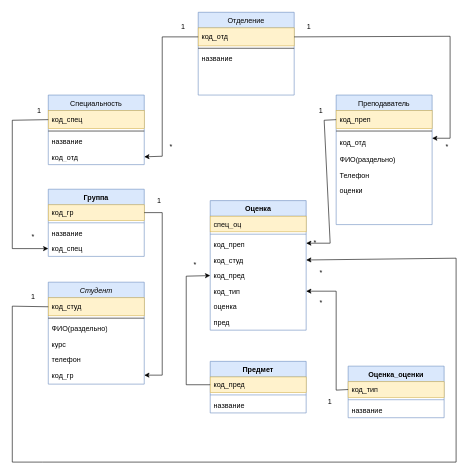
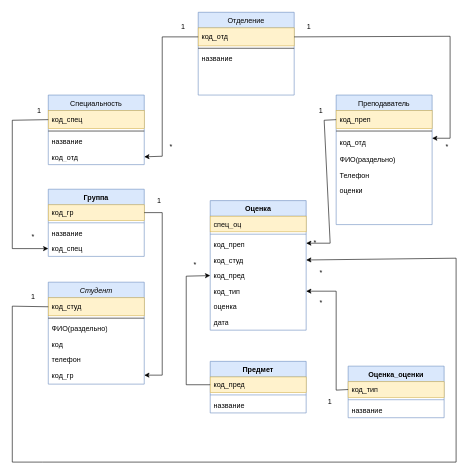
(222, 323) -> (222, 323)
(60, 345) -> (58, 345)
